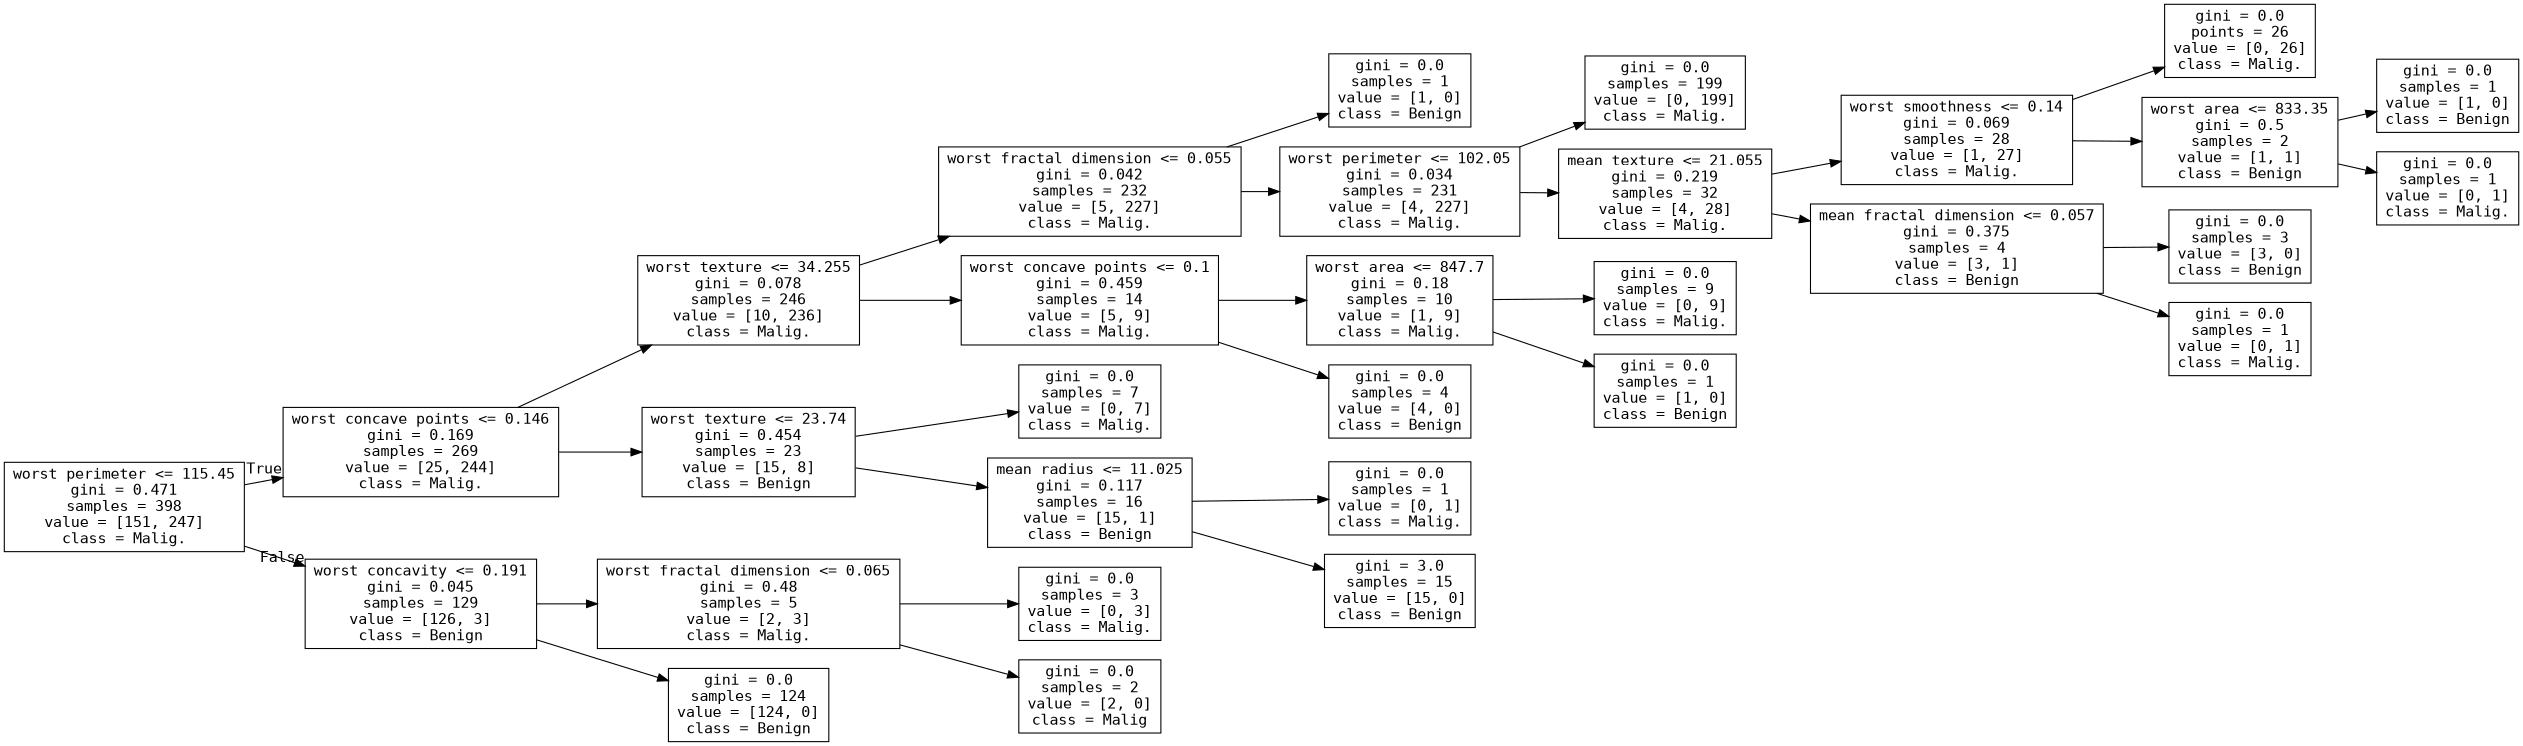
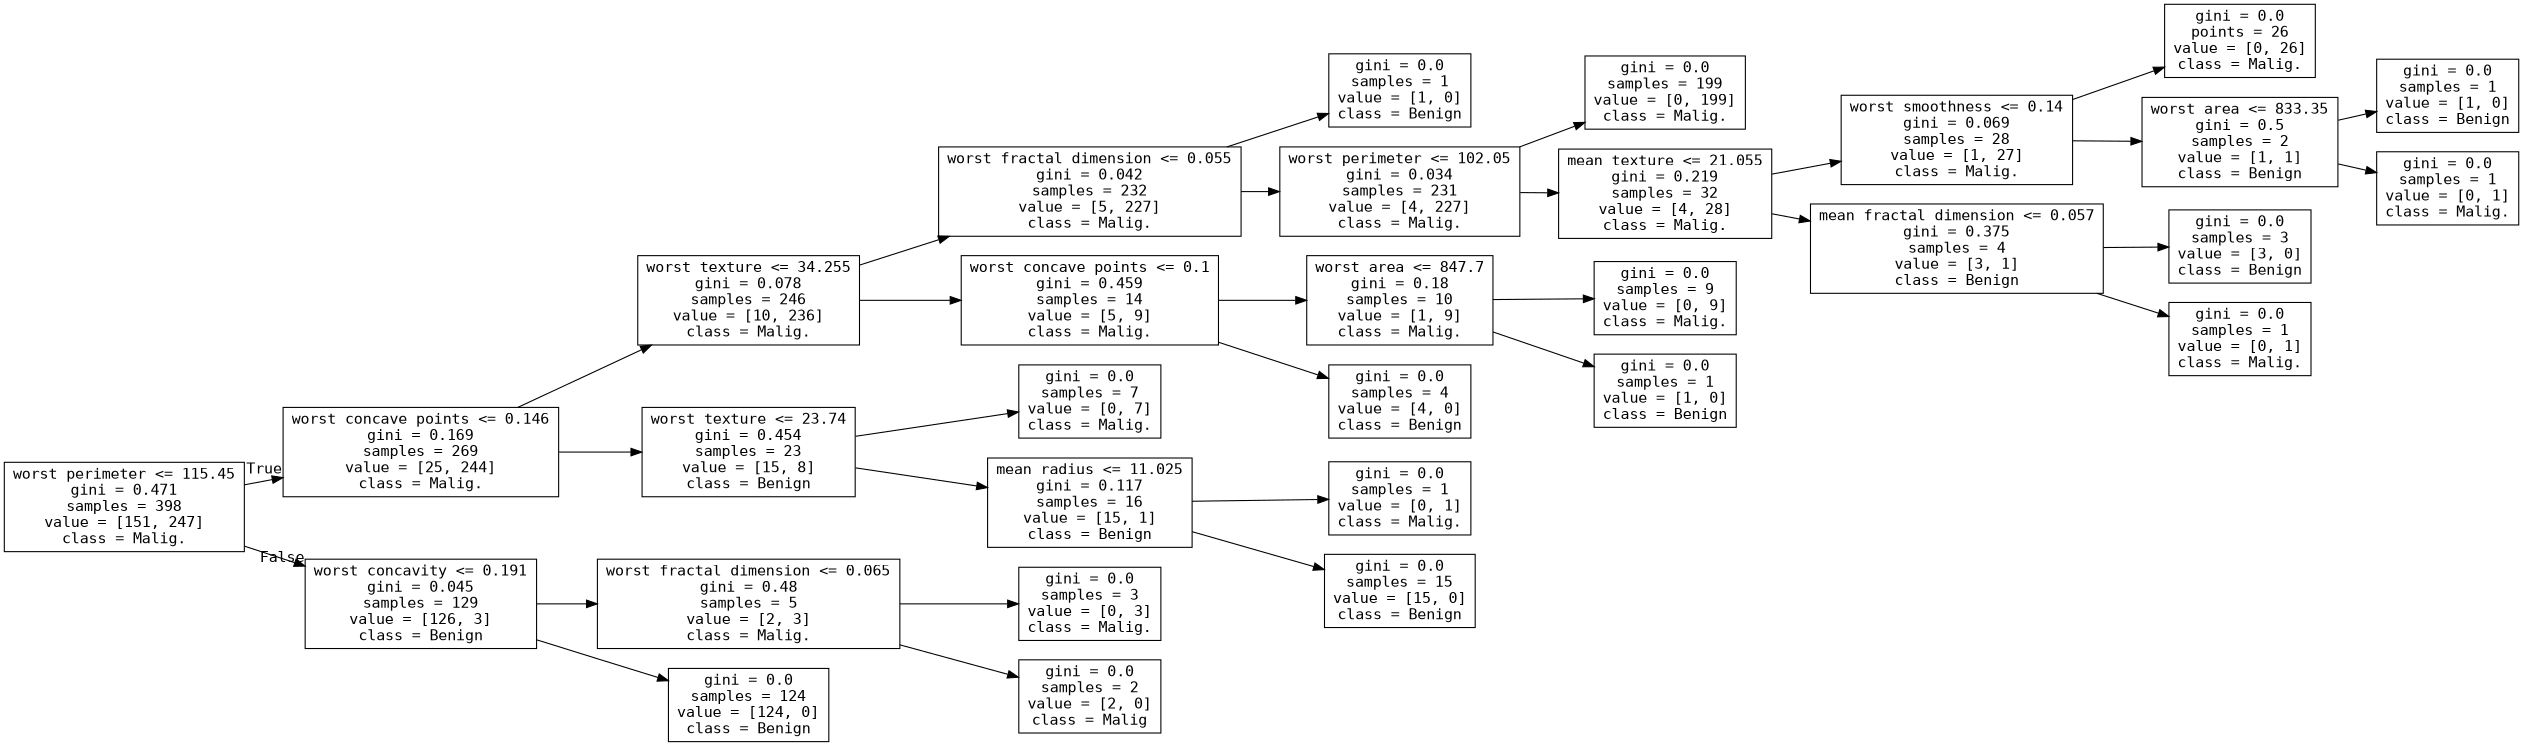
(1400, 591) -> (1400, 591)
